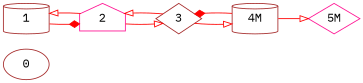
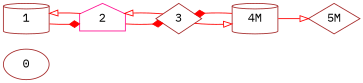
(334, 19) -> (334, 19)
(140, 24) -> (140, 24)
